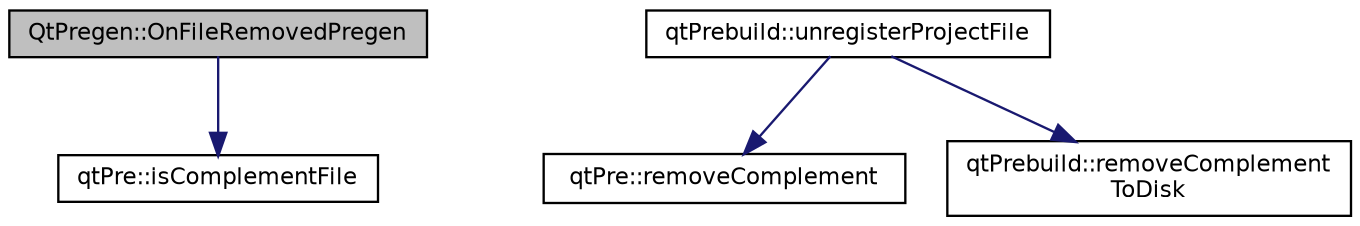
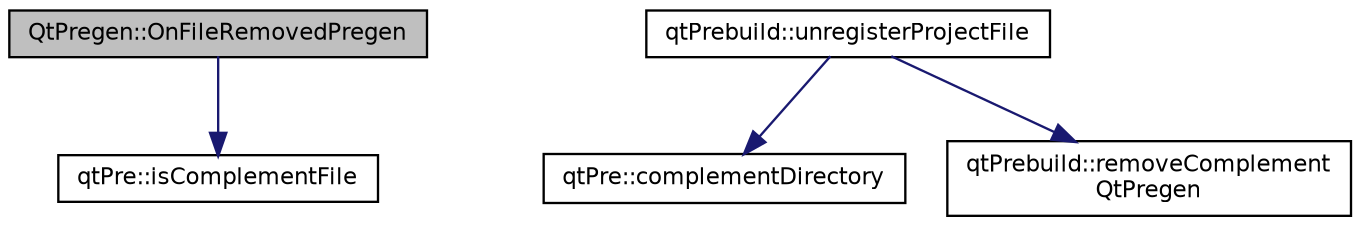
(724, 178) -> (724, 178)
(1149, 178) -> (1149, 178)
